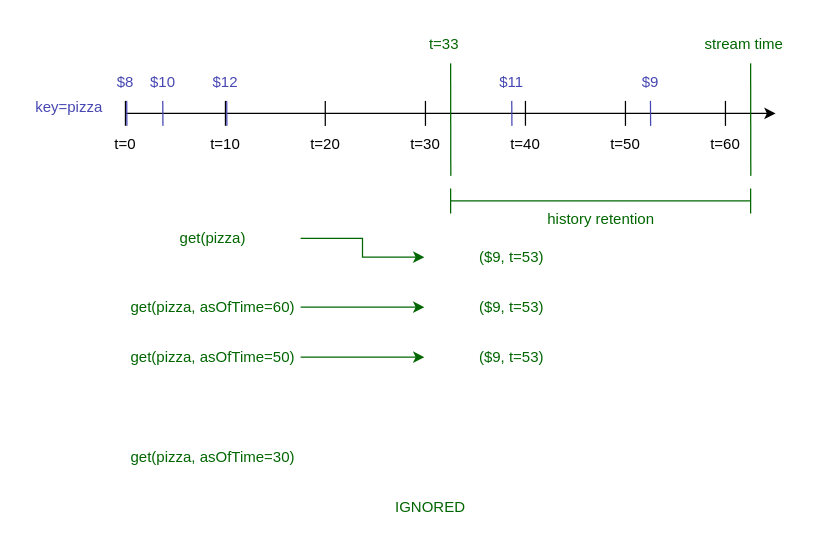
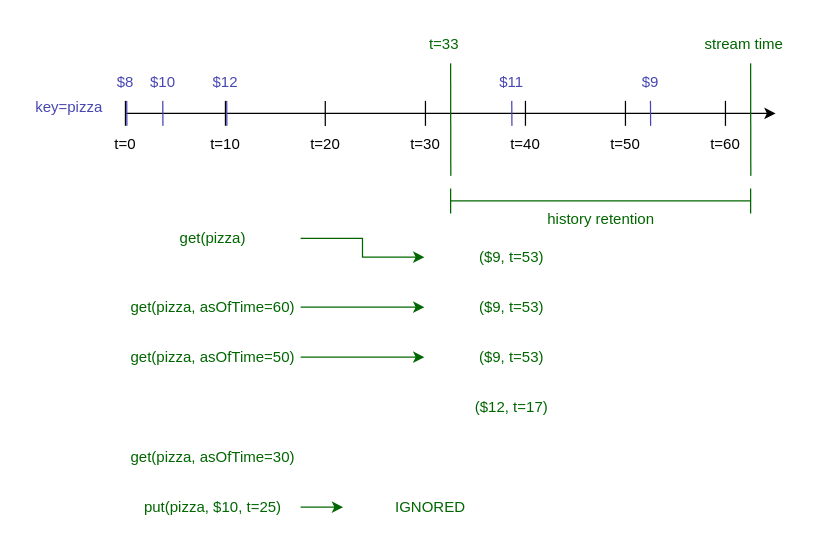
none -> (512, 407)
none -> (213, 507)
none -> (325, 507)
